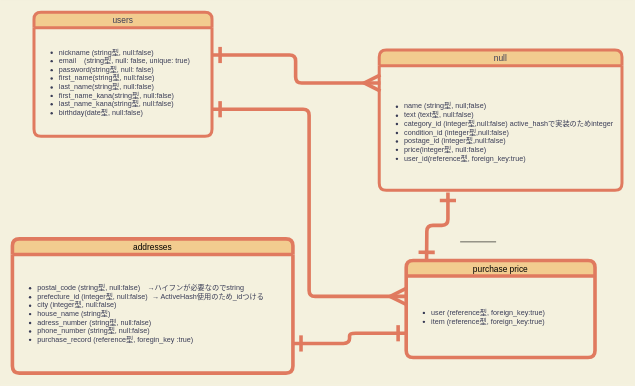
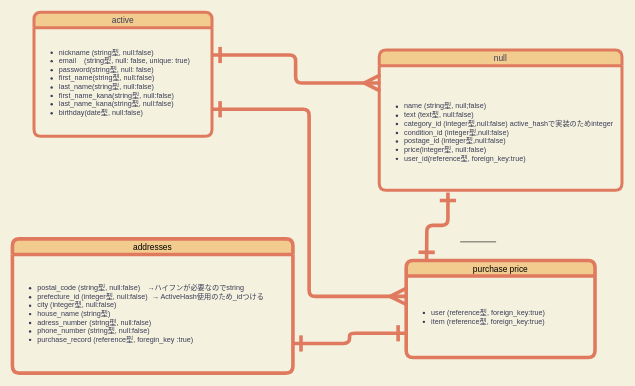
(123, 21) -> (123, 21)
